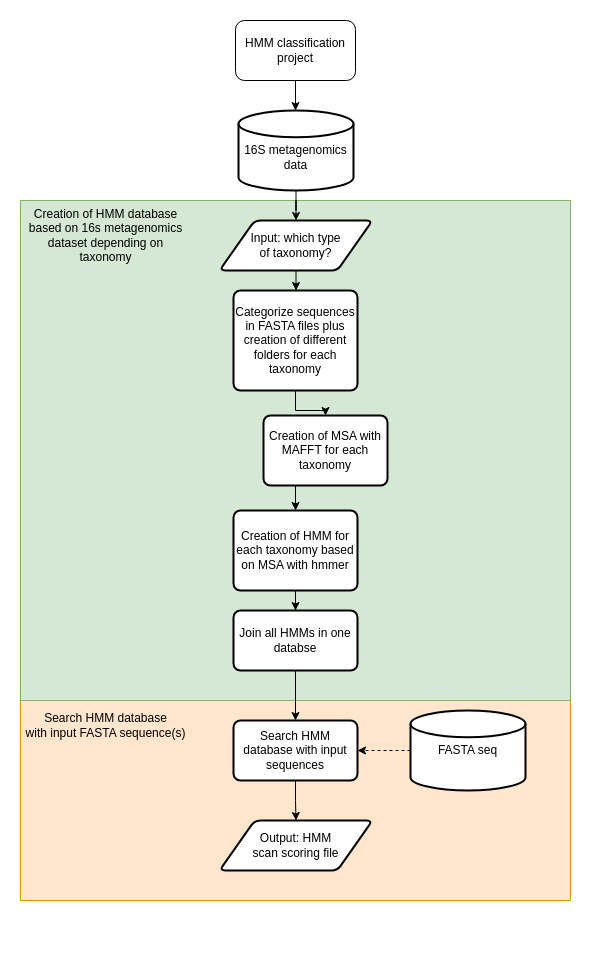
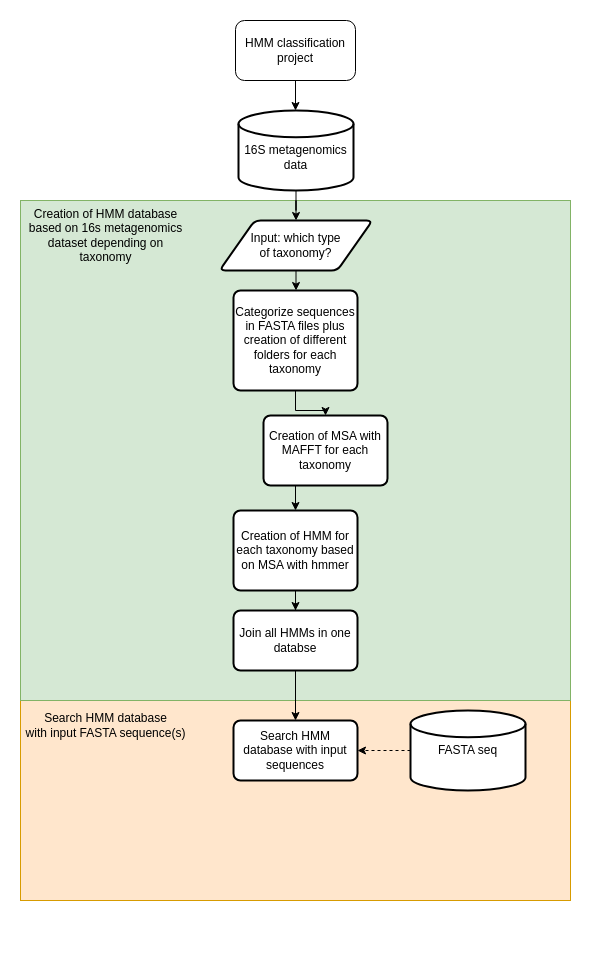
(296, 797) -> none
(296, 846) -> none
